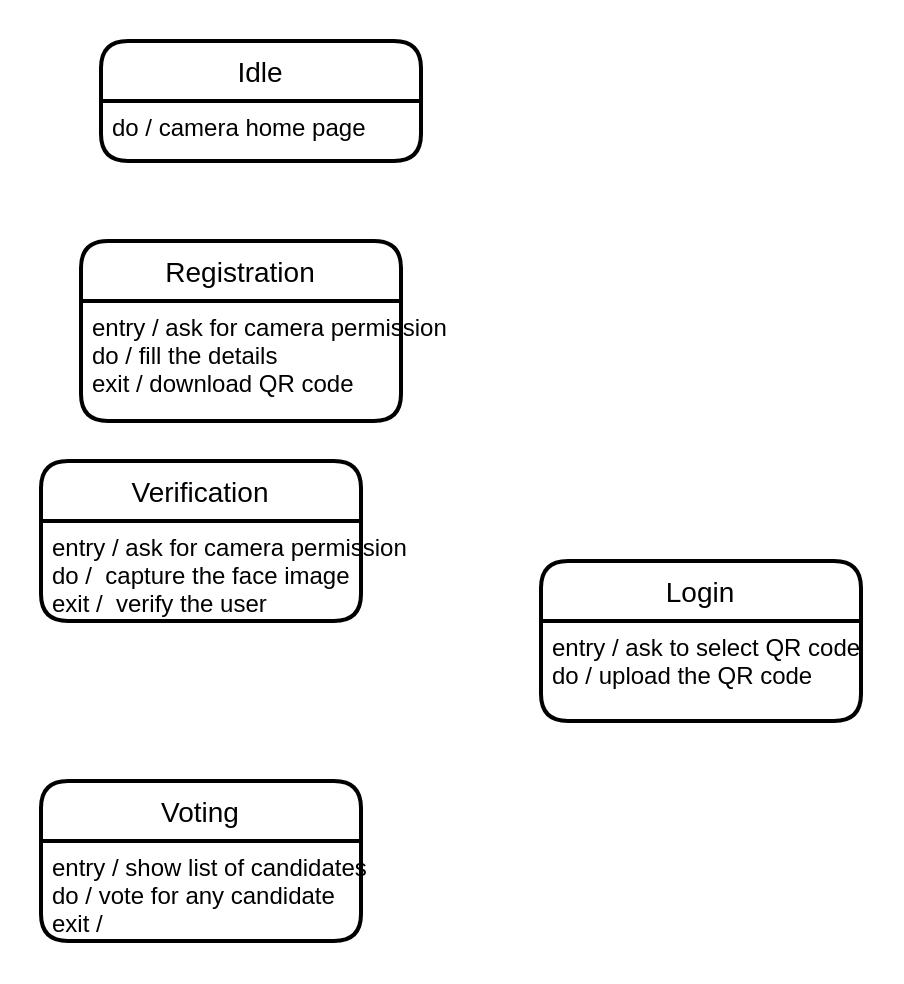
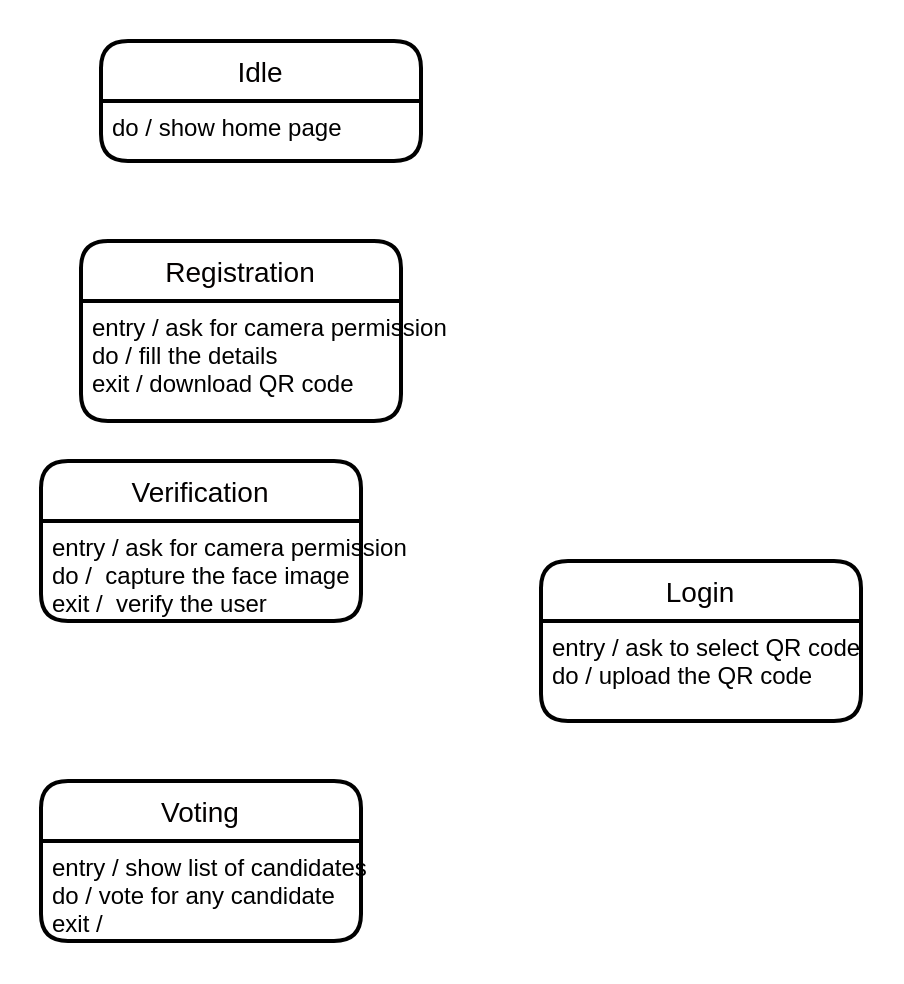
(241, 128) -> (227, 128)
